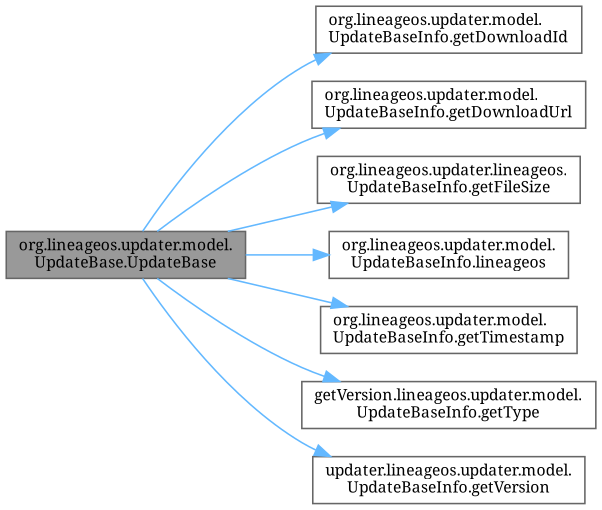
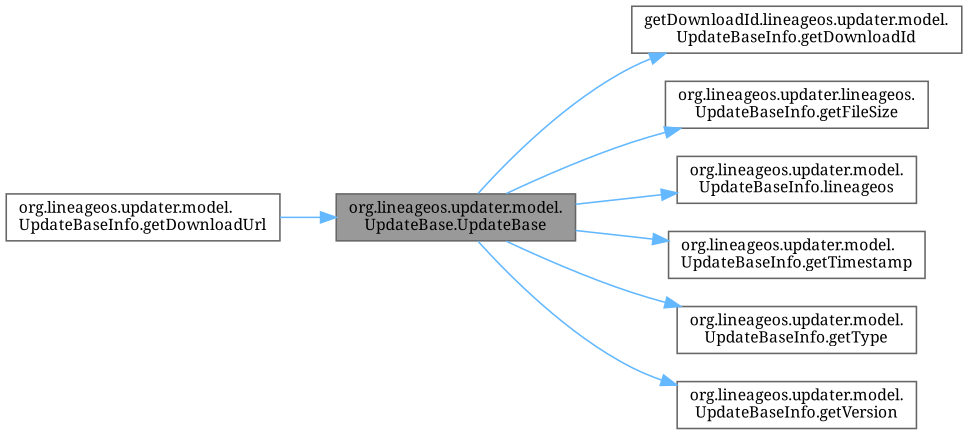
(449, 30) -> (797, 30)
(237, 176) -> (300, 217)
(449, 405) -> (797, 330)
(449, 480) -> (797, 405)
